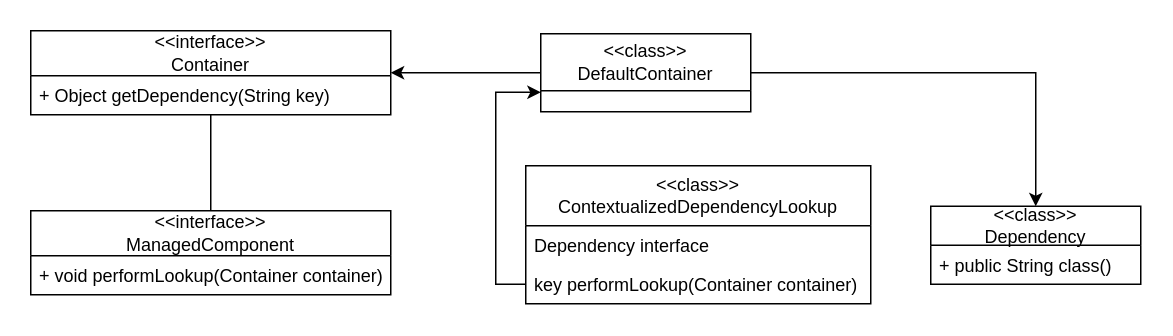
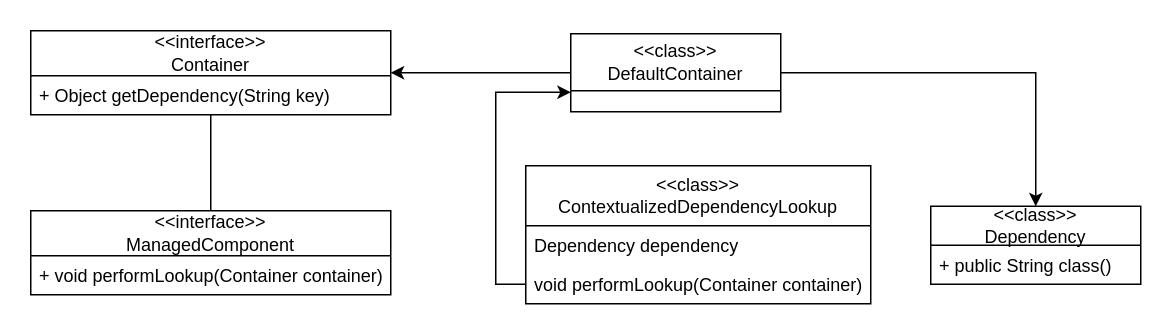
(646, 73) -> (676, 73)
(631, 247) -> (638, 247)
(700, 297) -> (700, 297)
